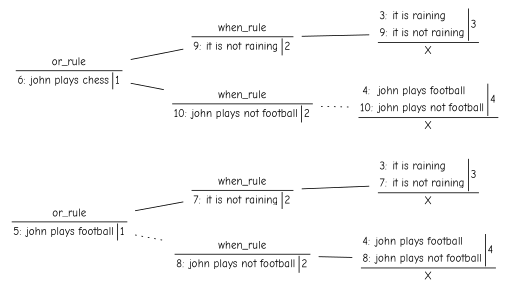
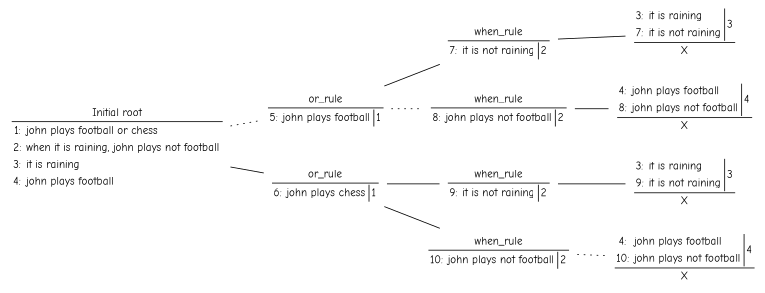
none -> (117, 147)
